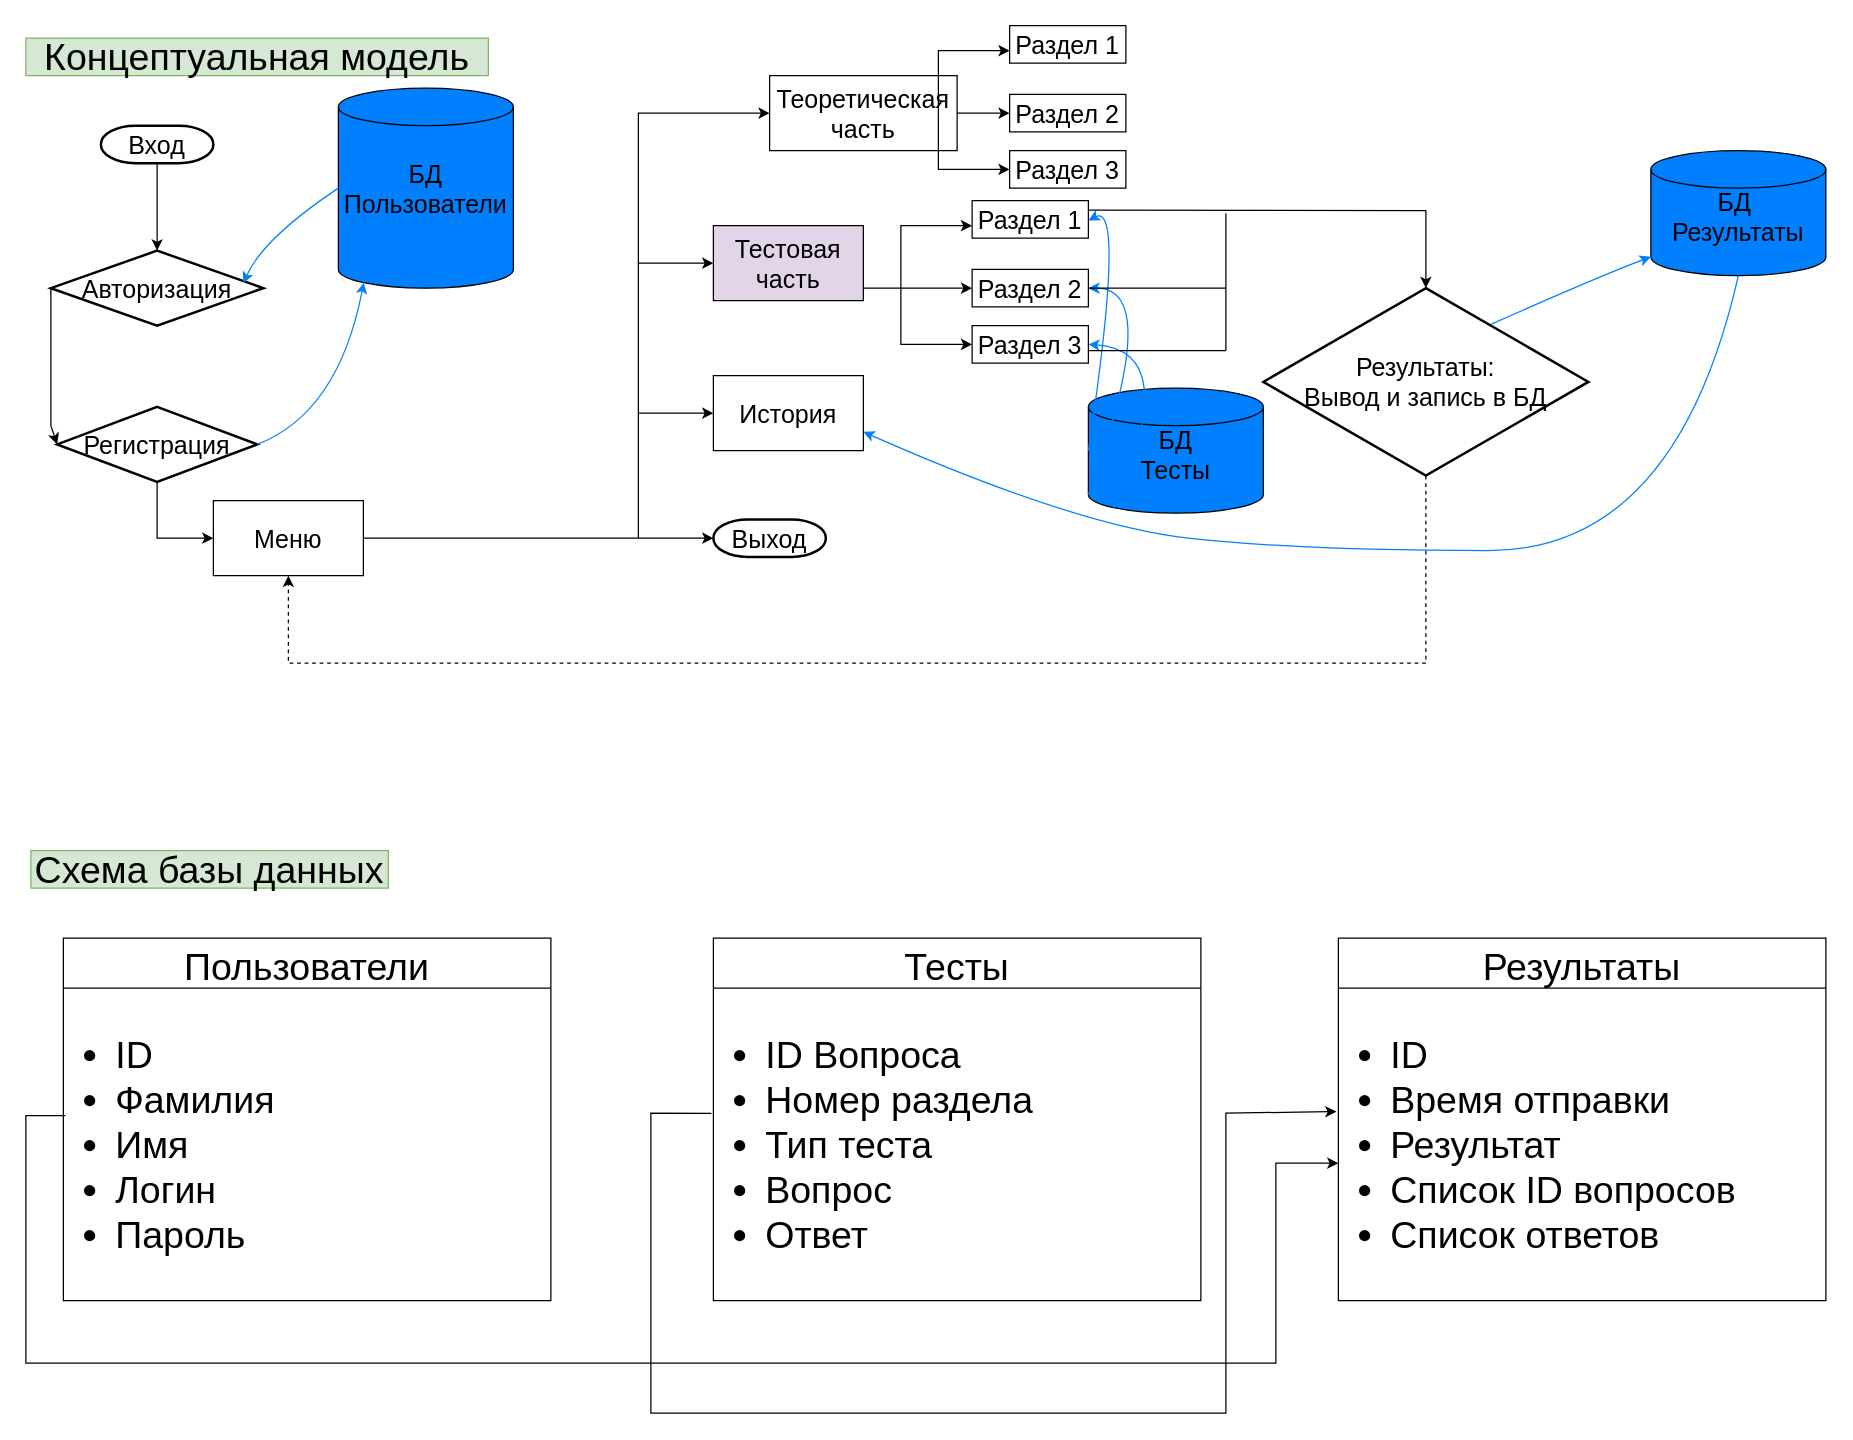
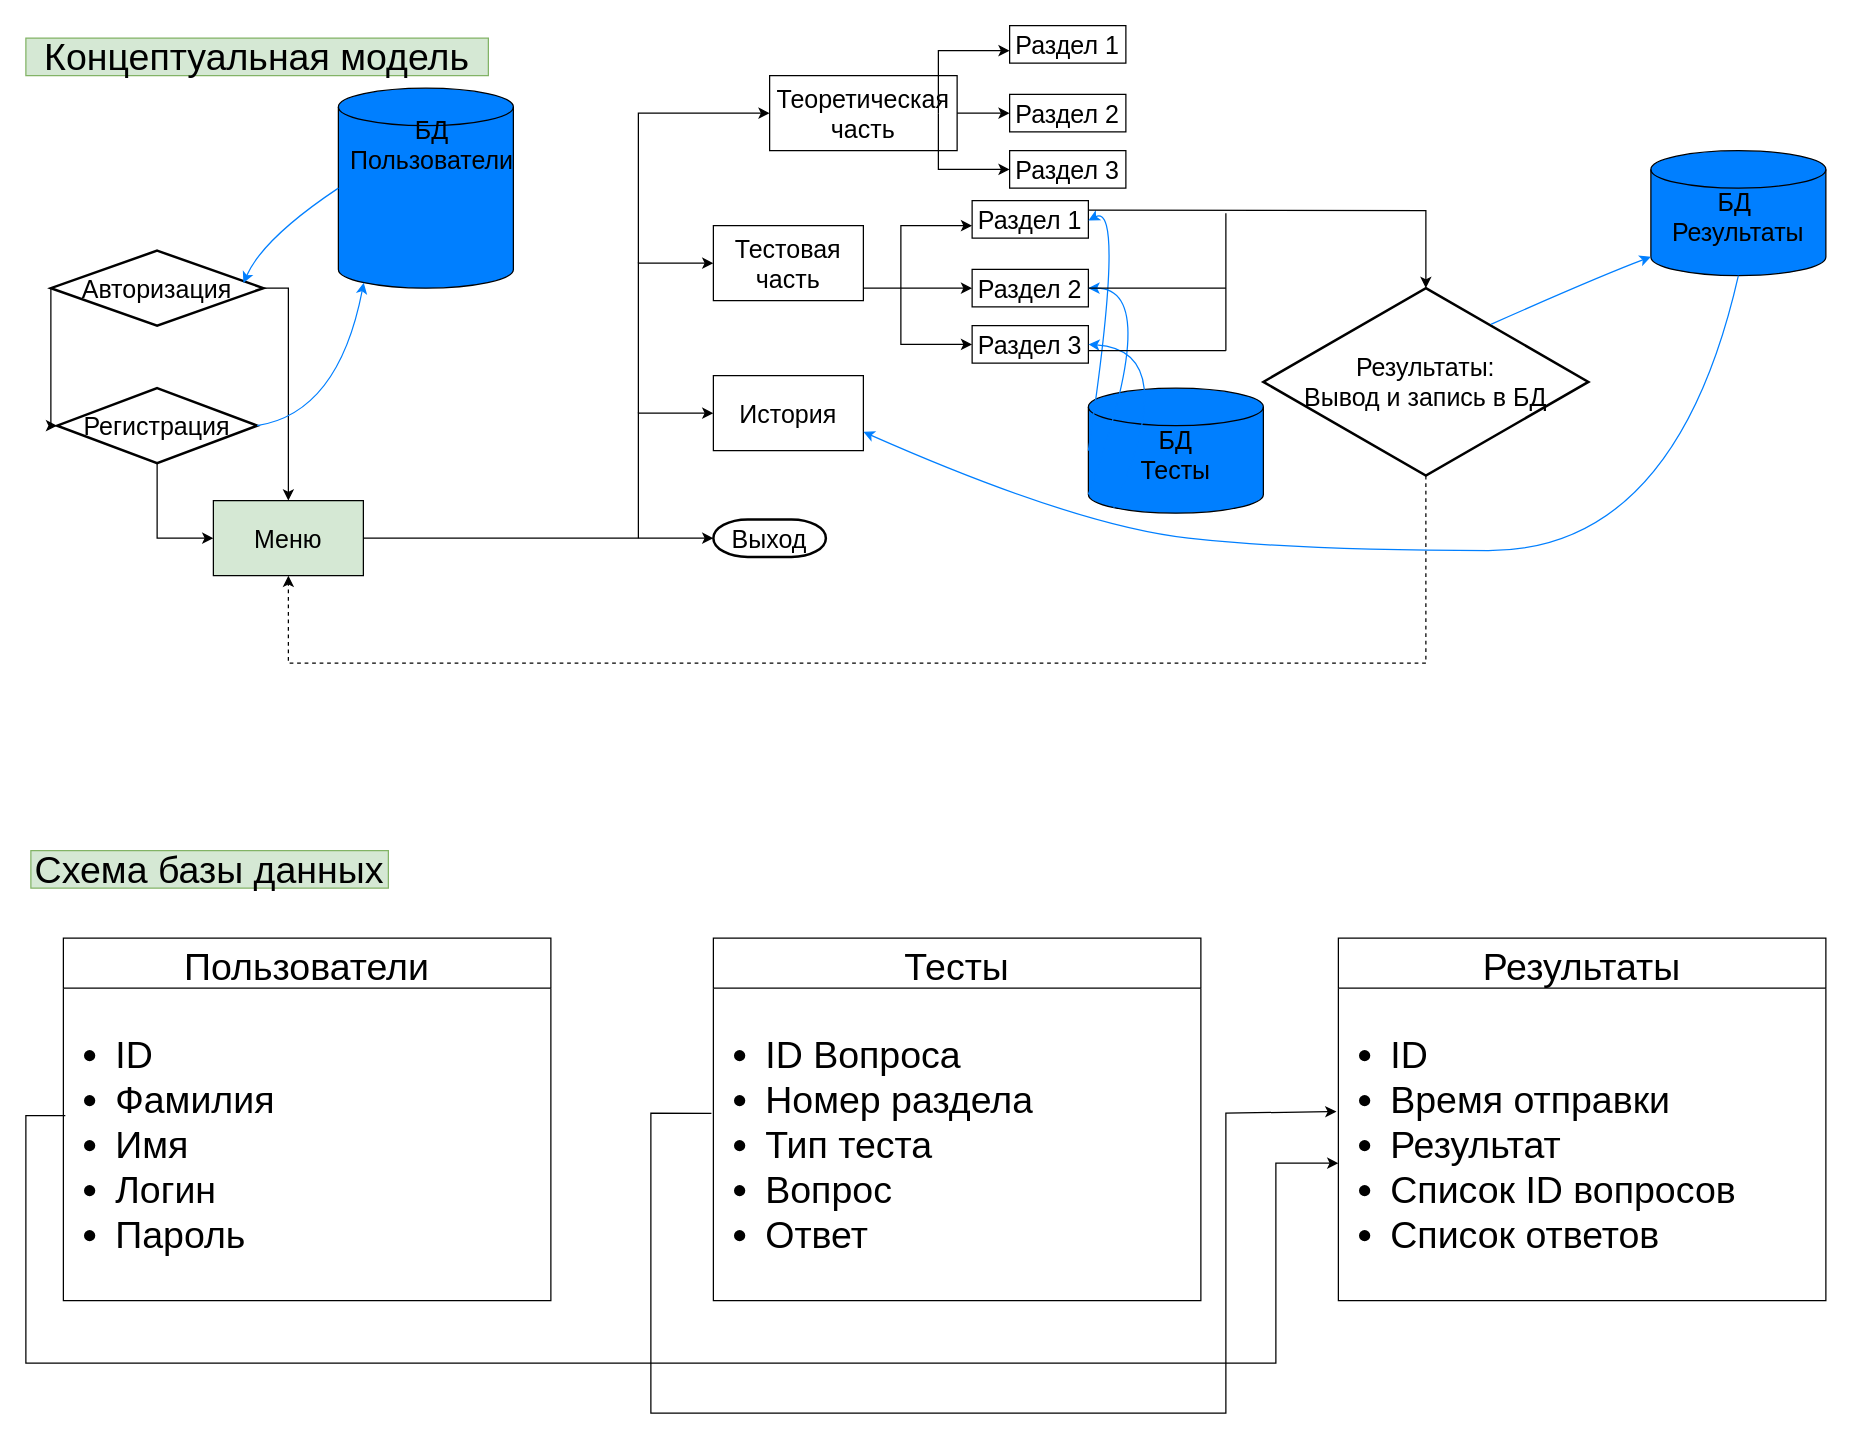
(157, 144) -> none
(426, 188) -> (432, 144)
(157, 202) -> none
(788, 263) -> (788, 263)
none -> (288, 378)
(157, 444) -> (157, 426)
(288, 538) -> (288, 538)
